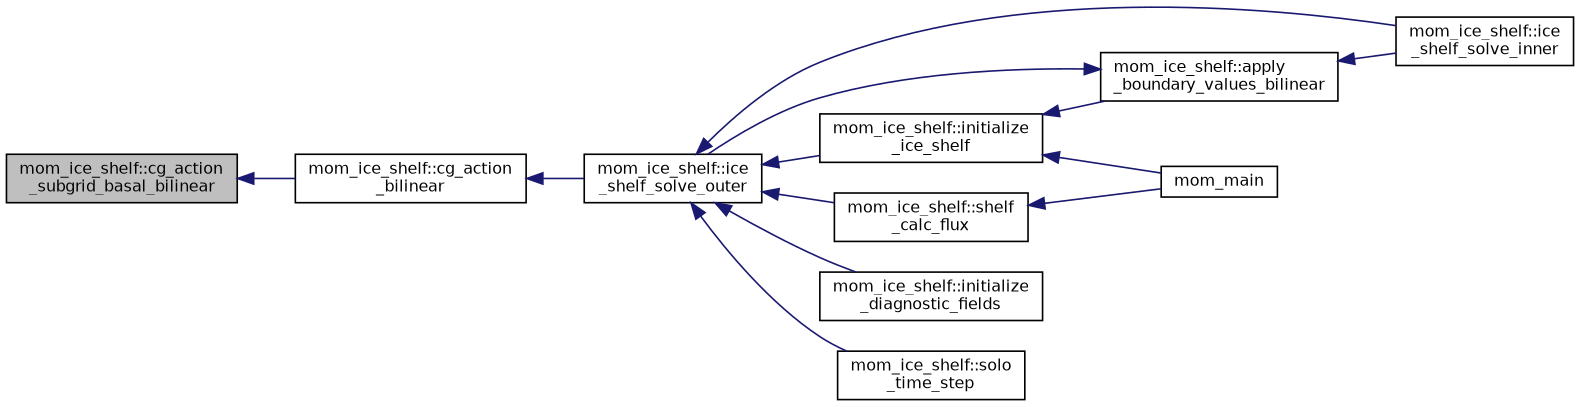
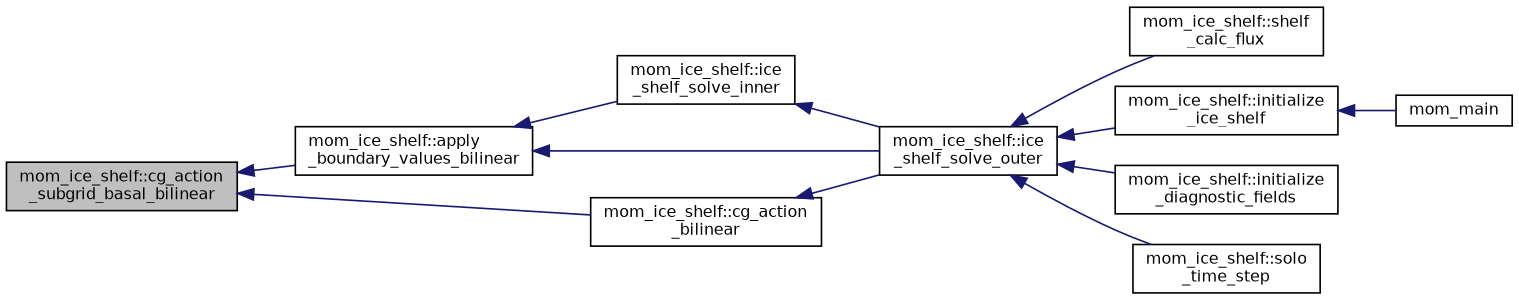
(1036, 13) -> (846, 118)
(1082, 106) -> (274, 168)
(1103, 196) -> none
